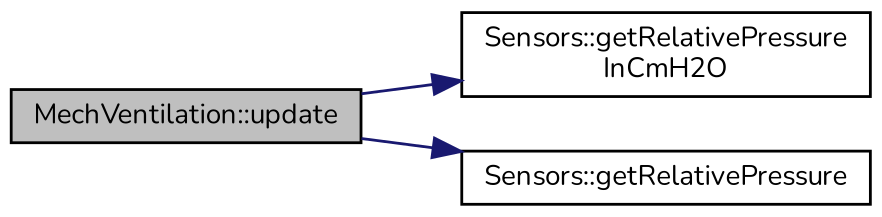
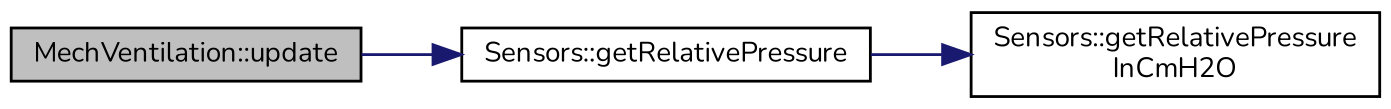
(397, 89) -> (906, 55)
